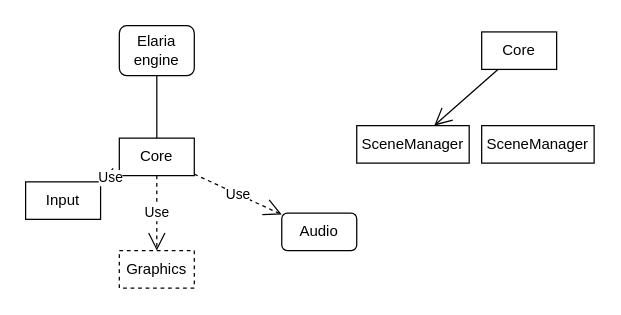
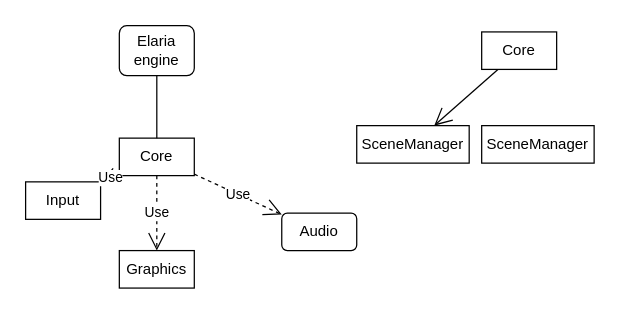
(157, 269) -> (157, 269)
